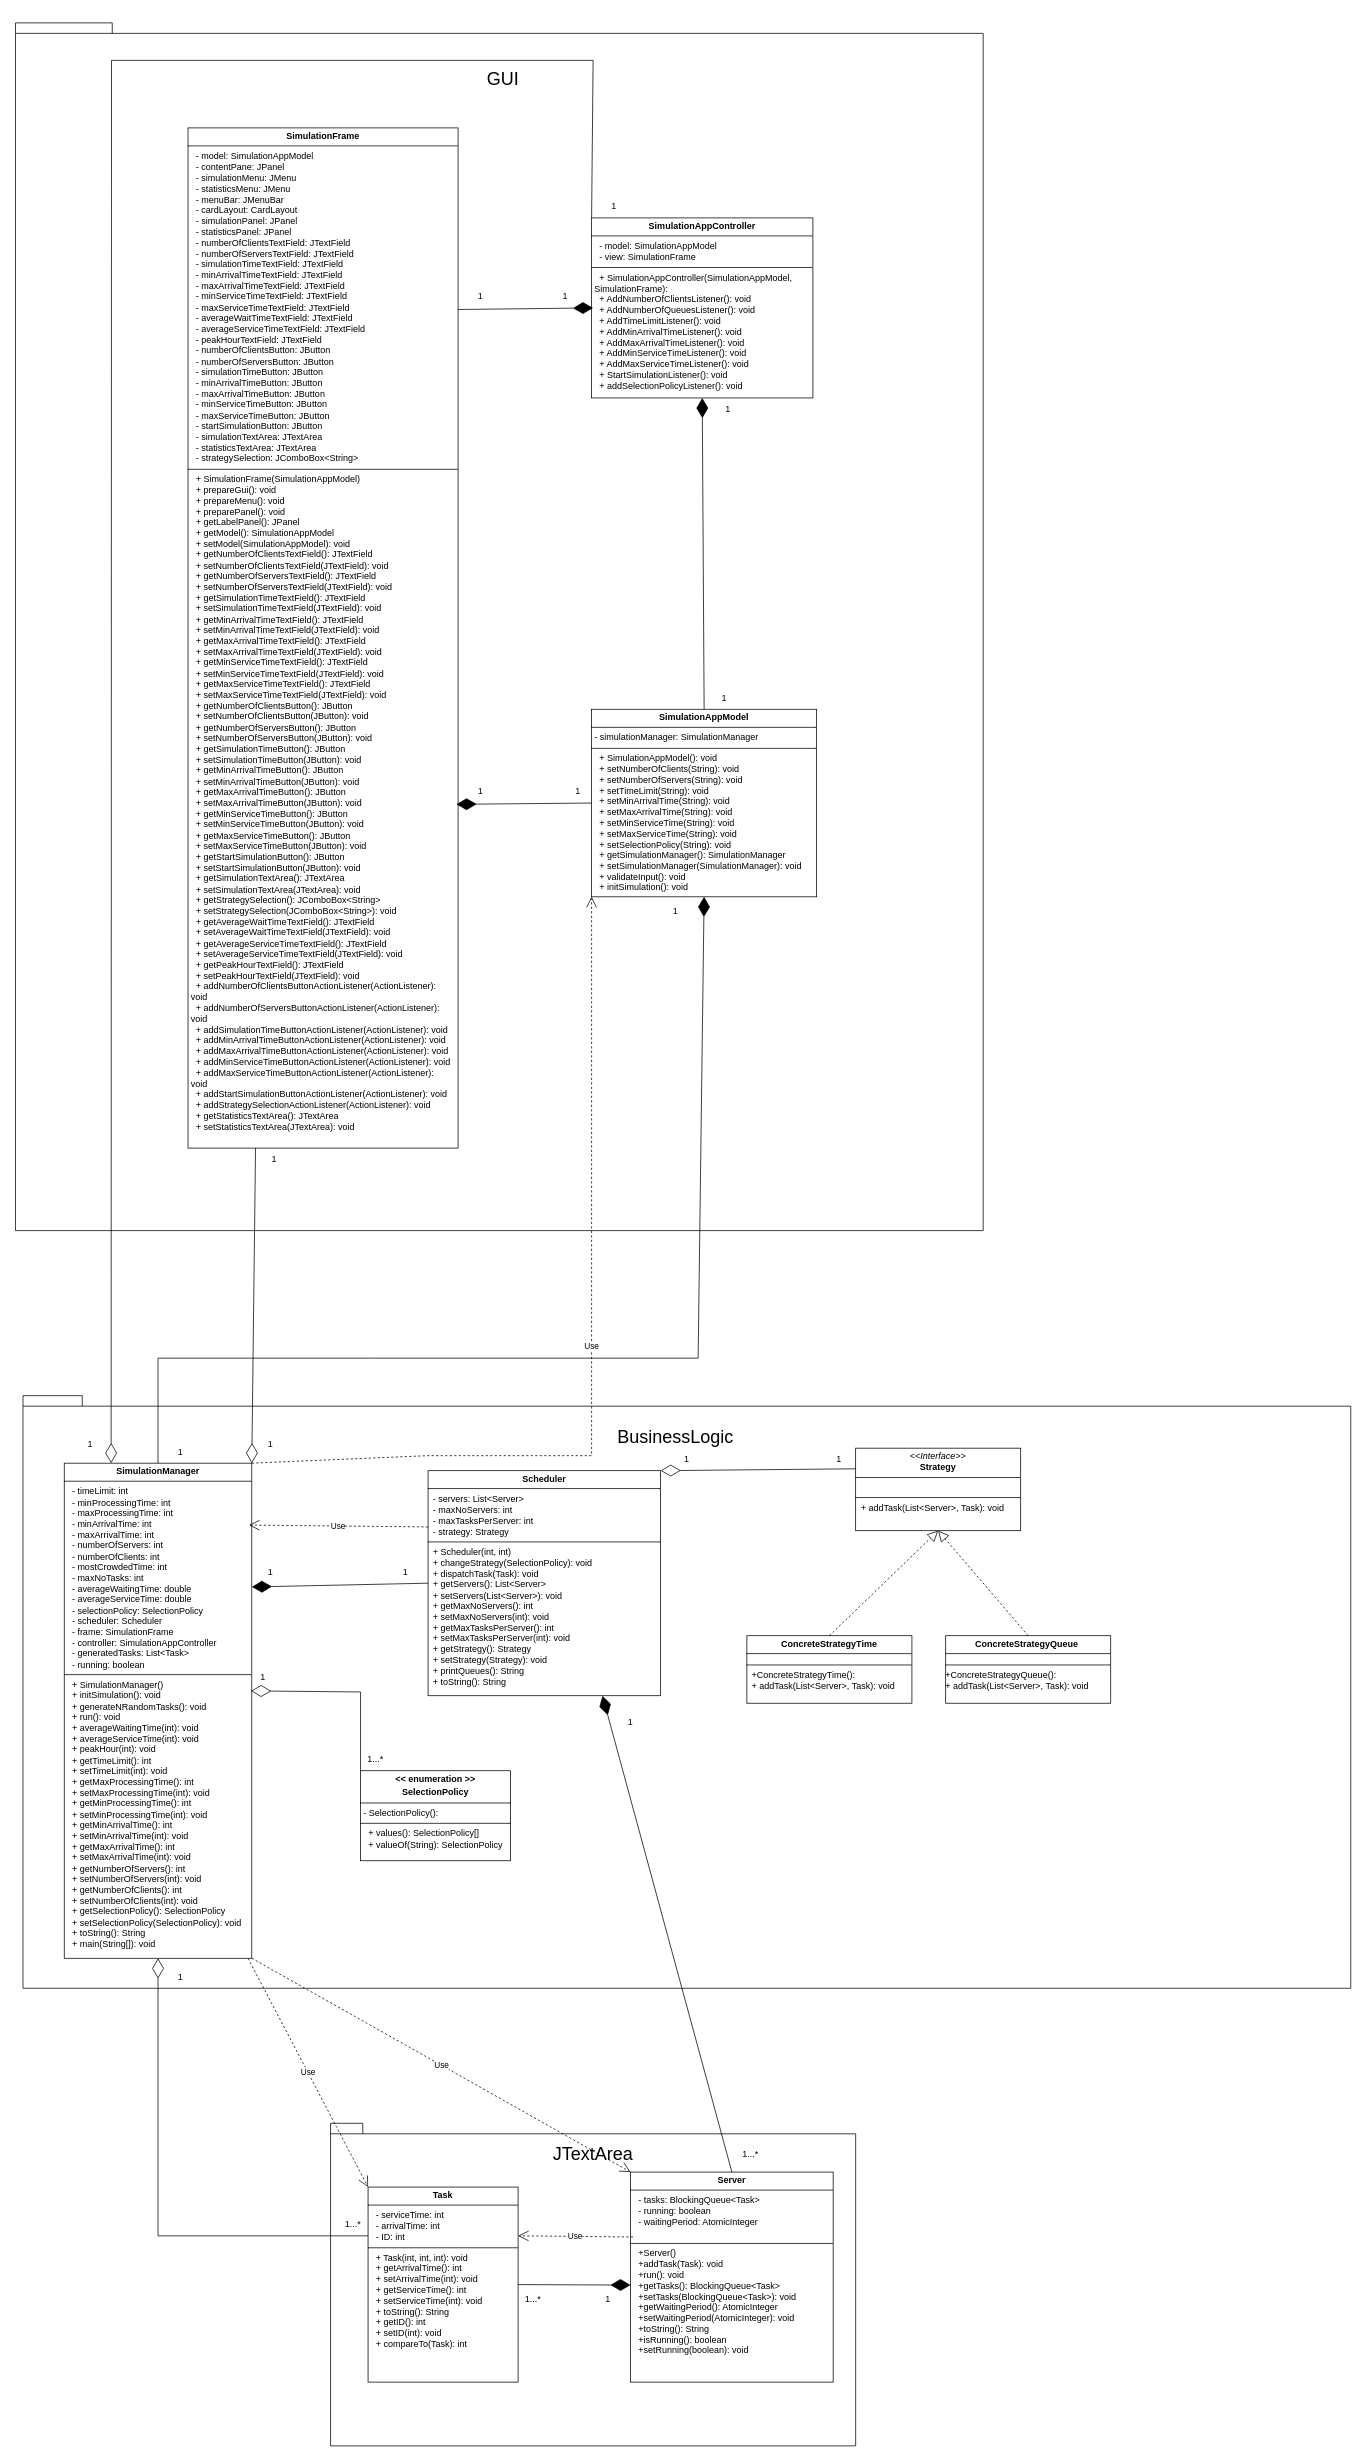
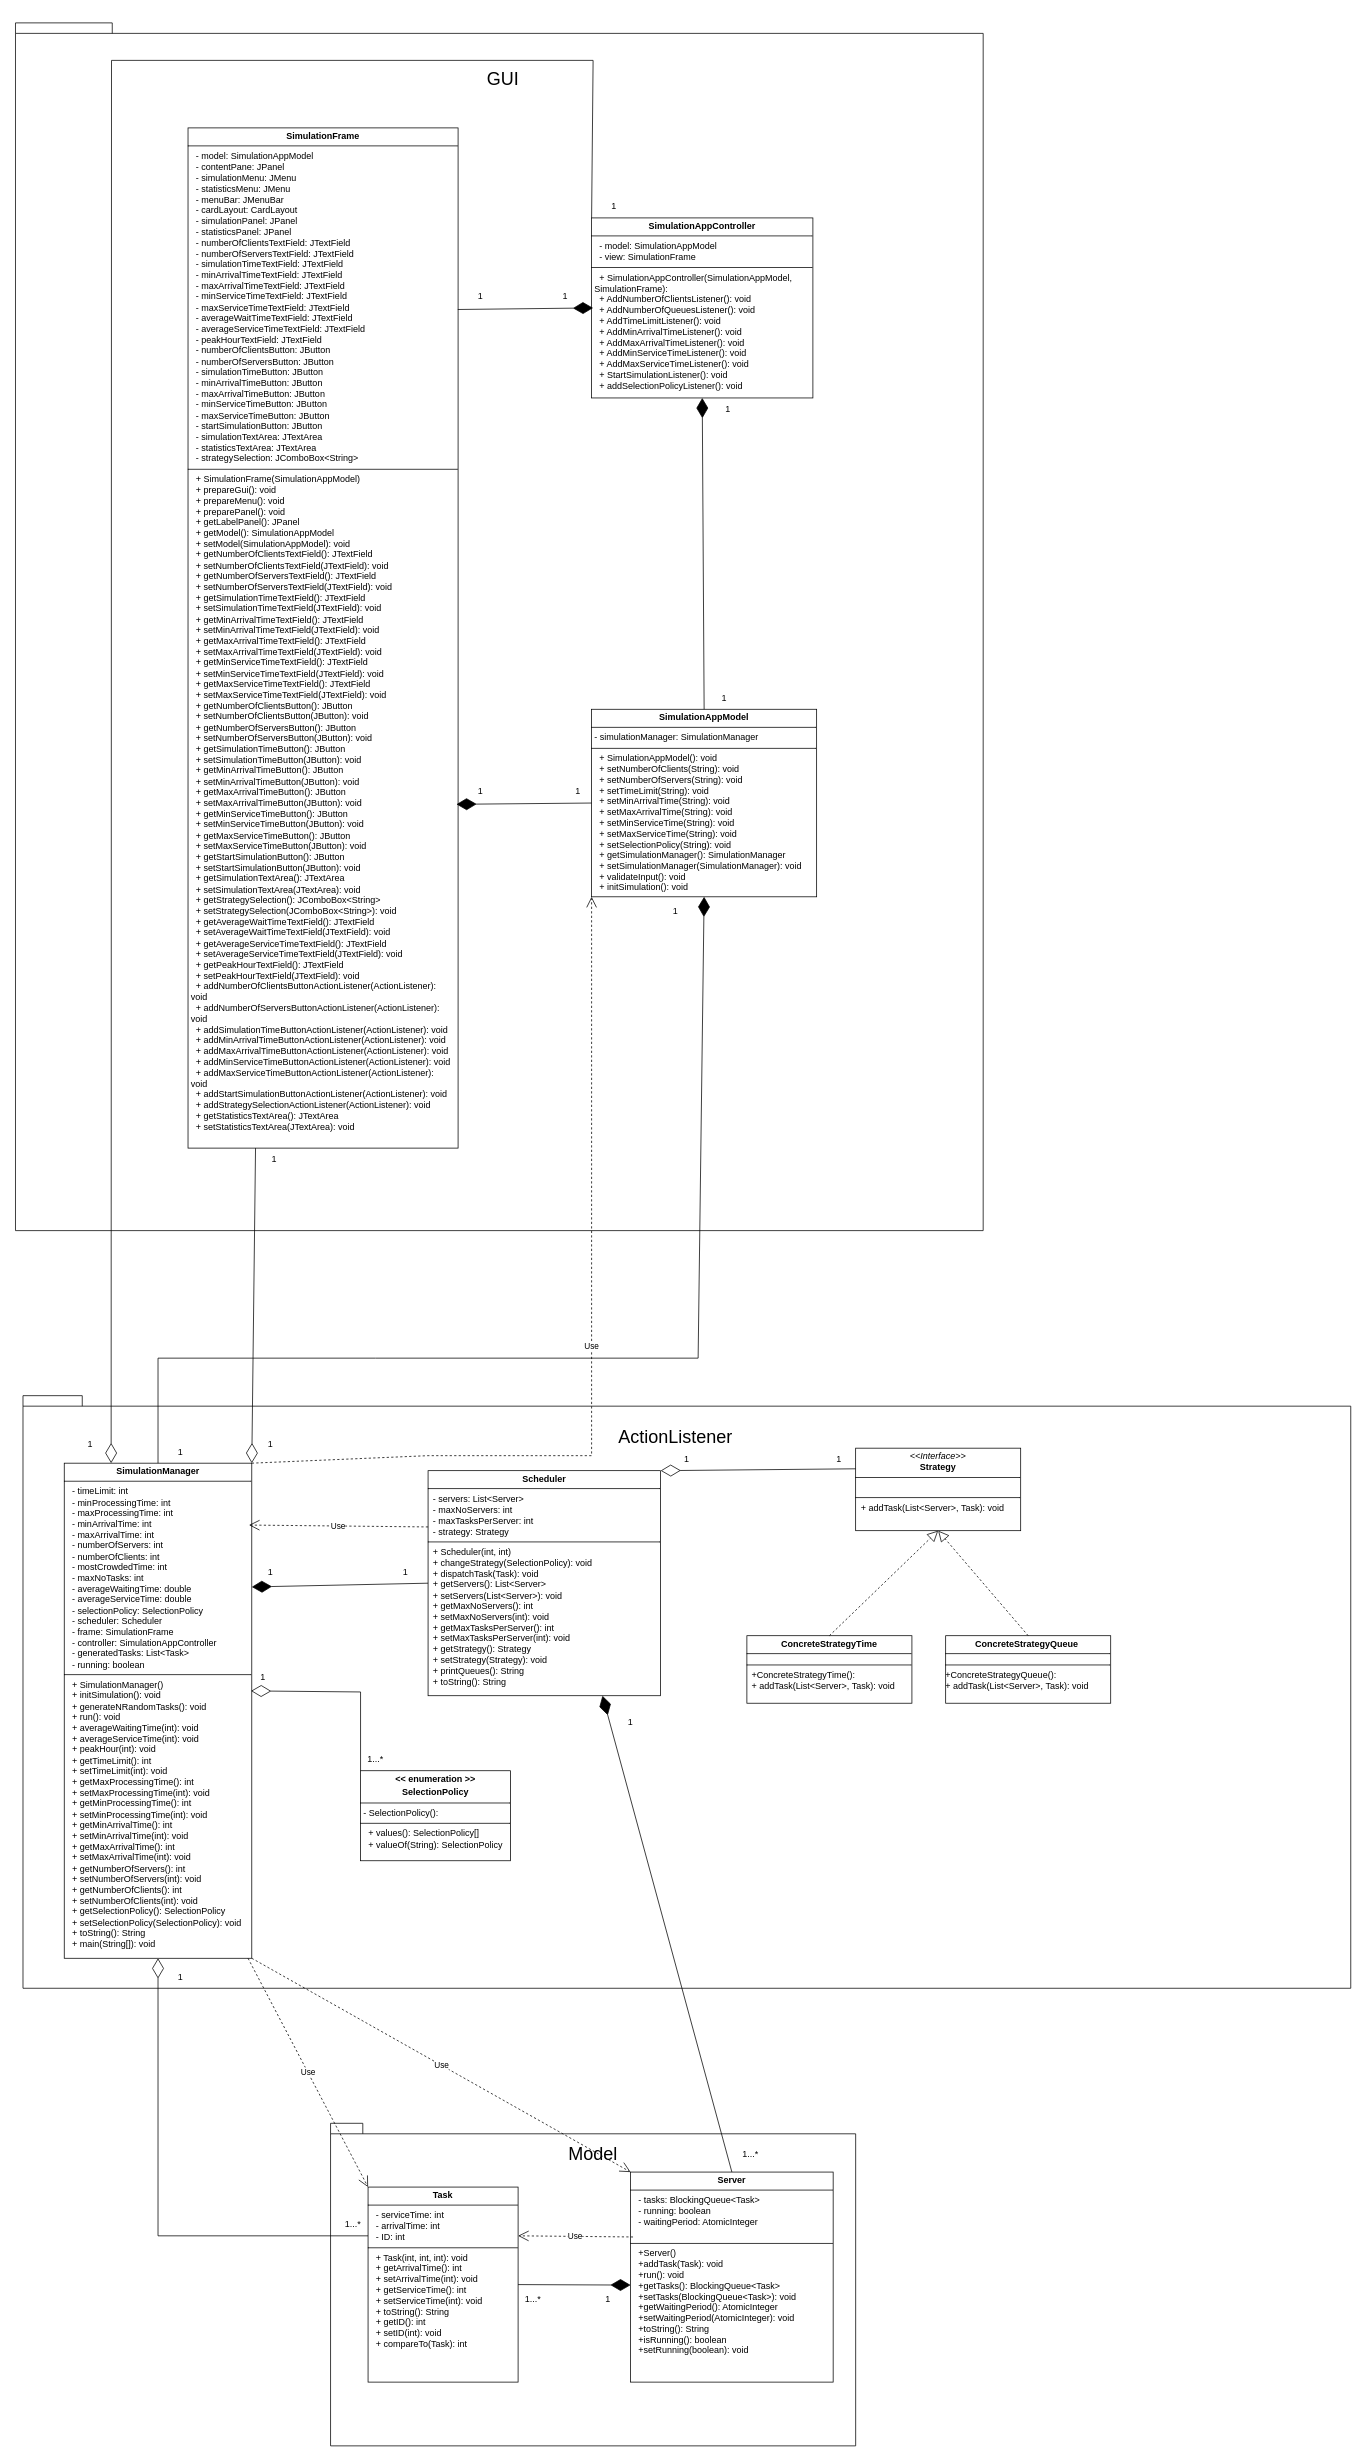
(675, 1437) -> (675, 1437)
(593, 2154) -> (593, 2154)
